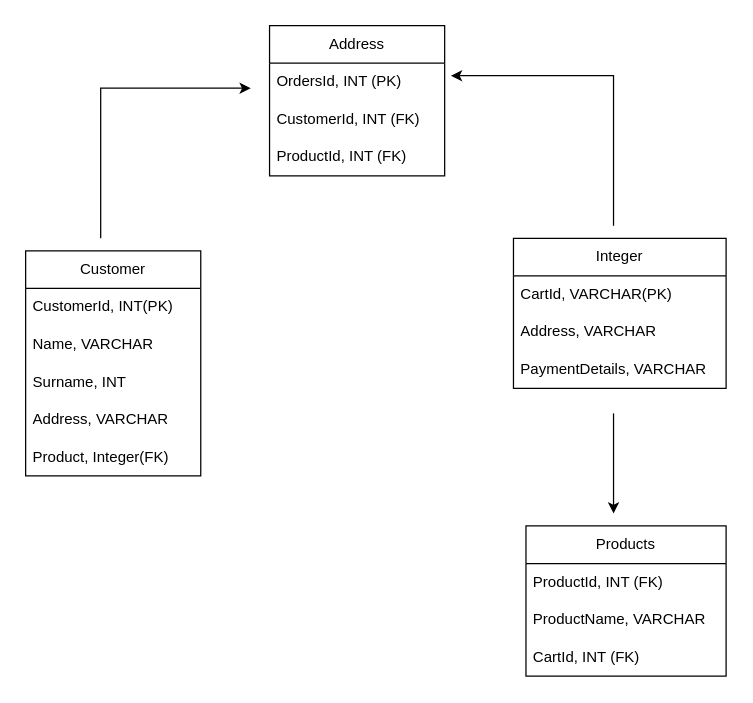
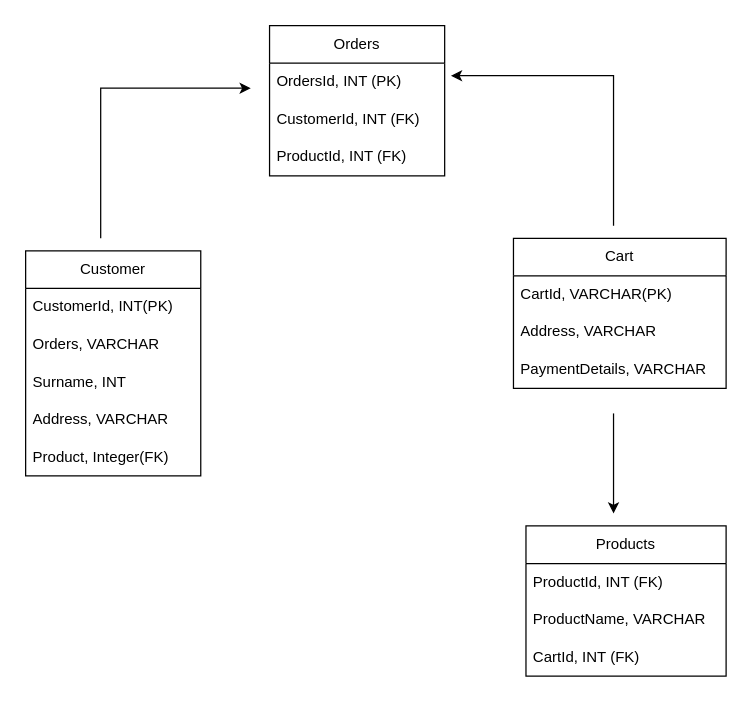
(357, 44) -> (357, 44)
(619, 257) -> (619, 257)
(84, 344) -> (92, 344)
